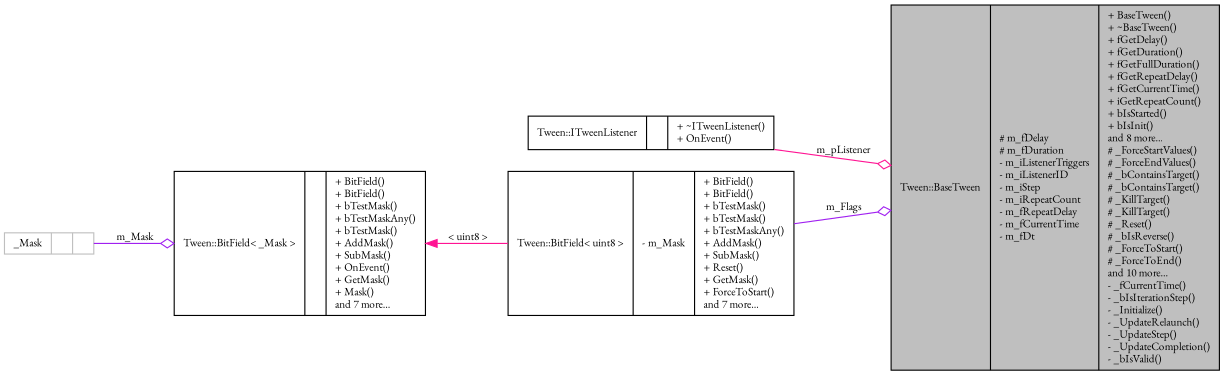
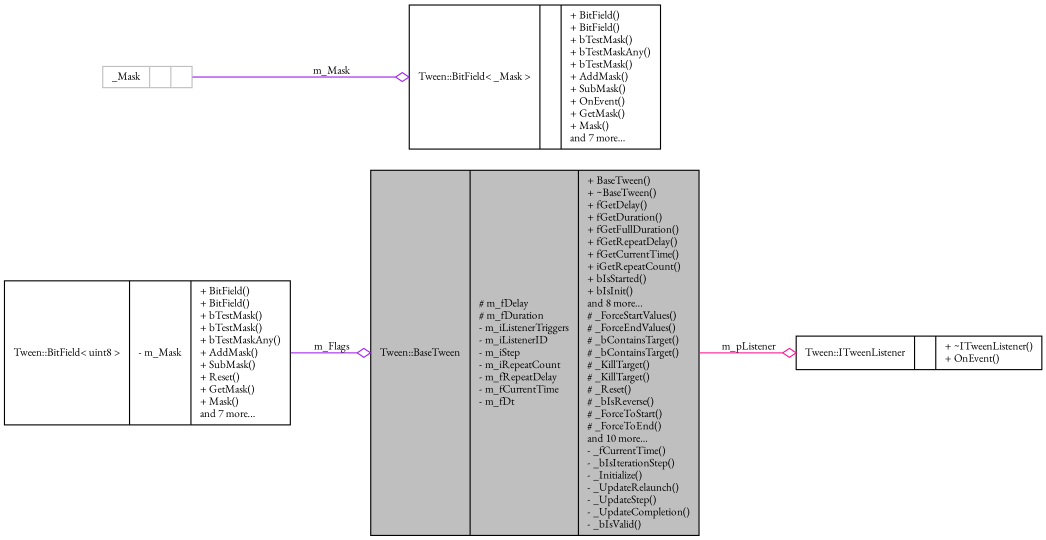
(826, 157) -> (741, 353)
(473, 243) -> none
(739, 292) -> (219, 401)
